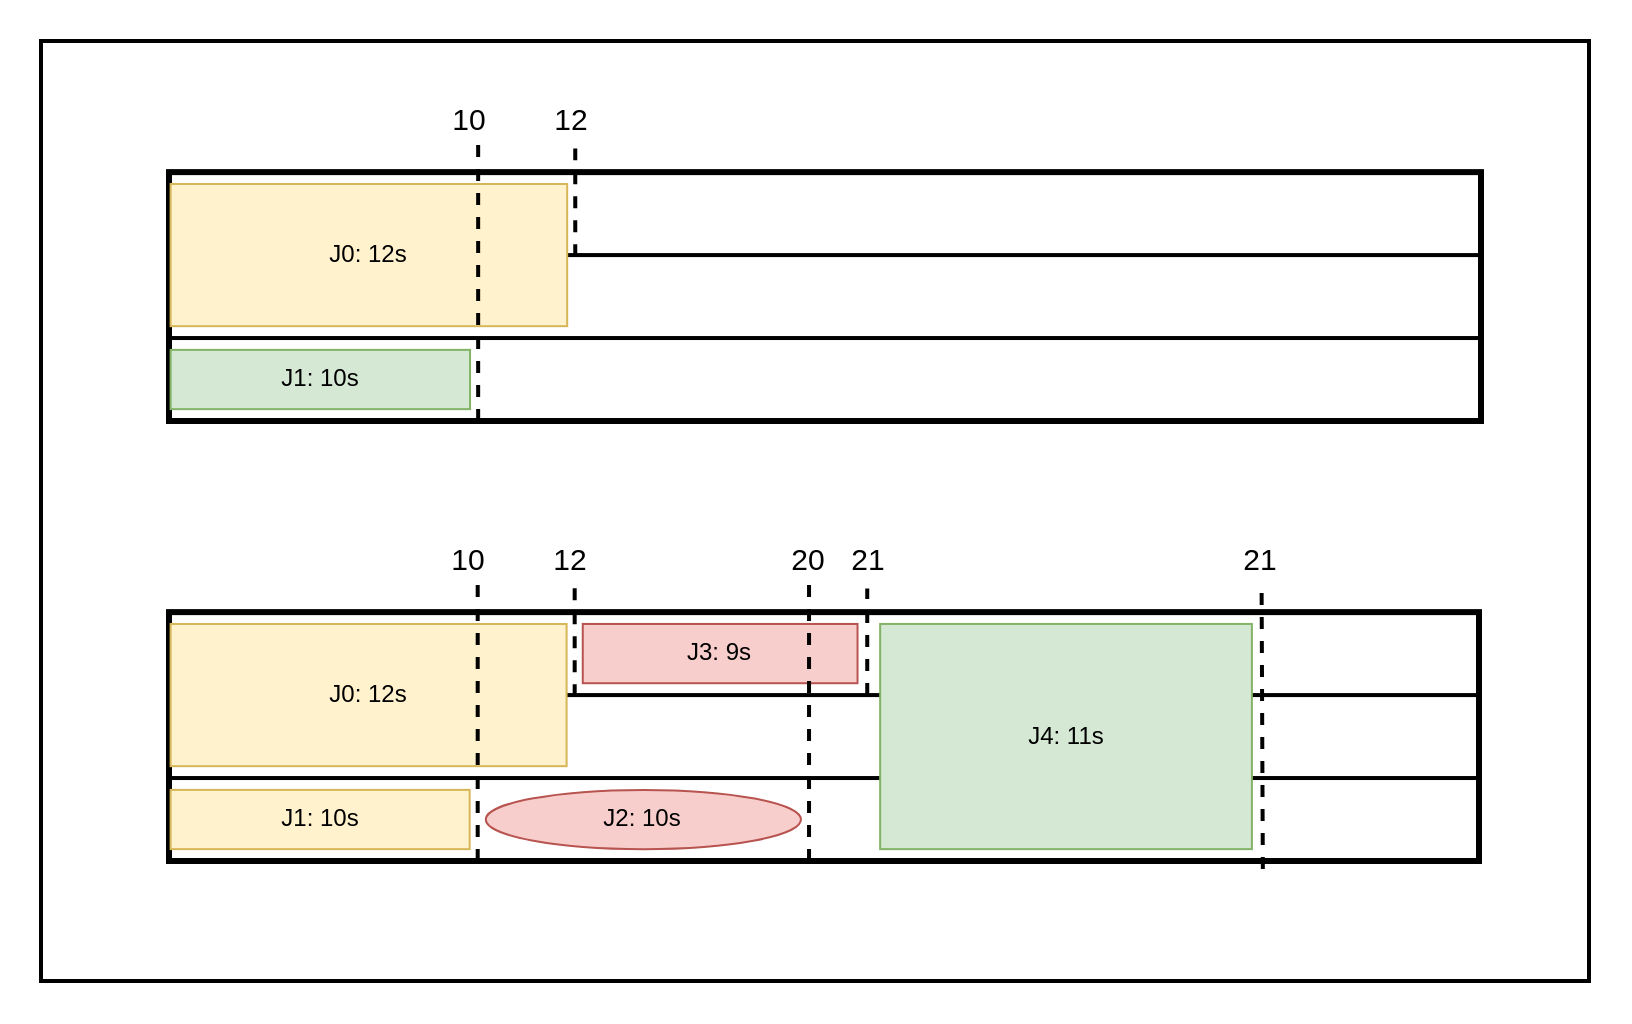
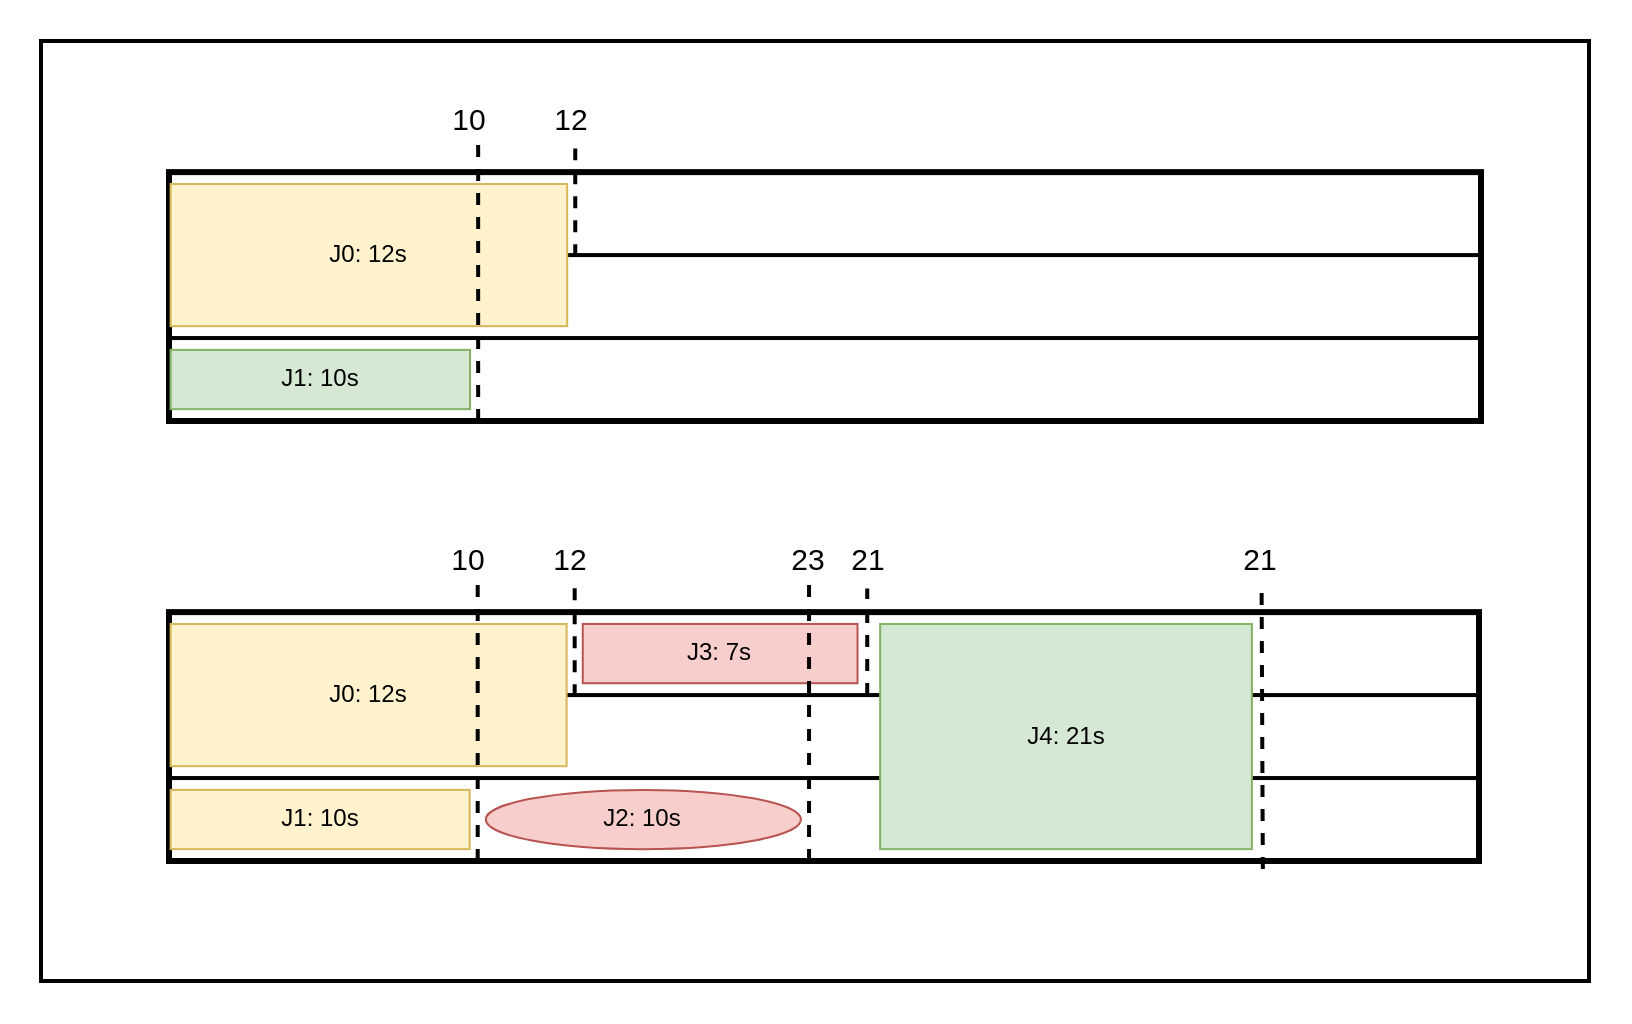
(809, 559) -> (809, 559)
(720, 653) -> (720, 653)
(1067, 737) -> (1067, 737)
